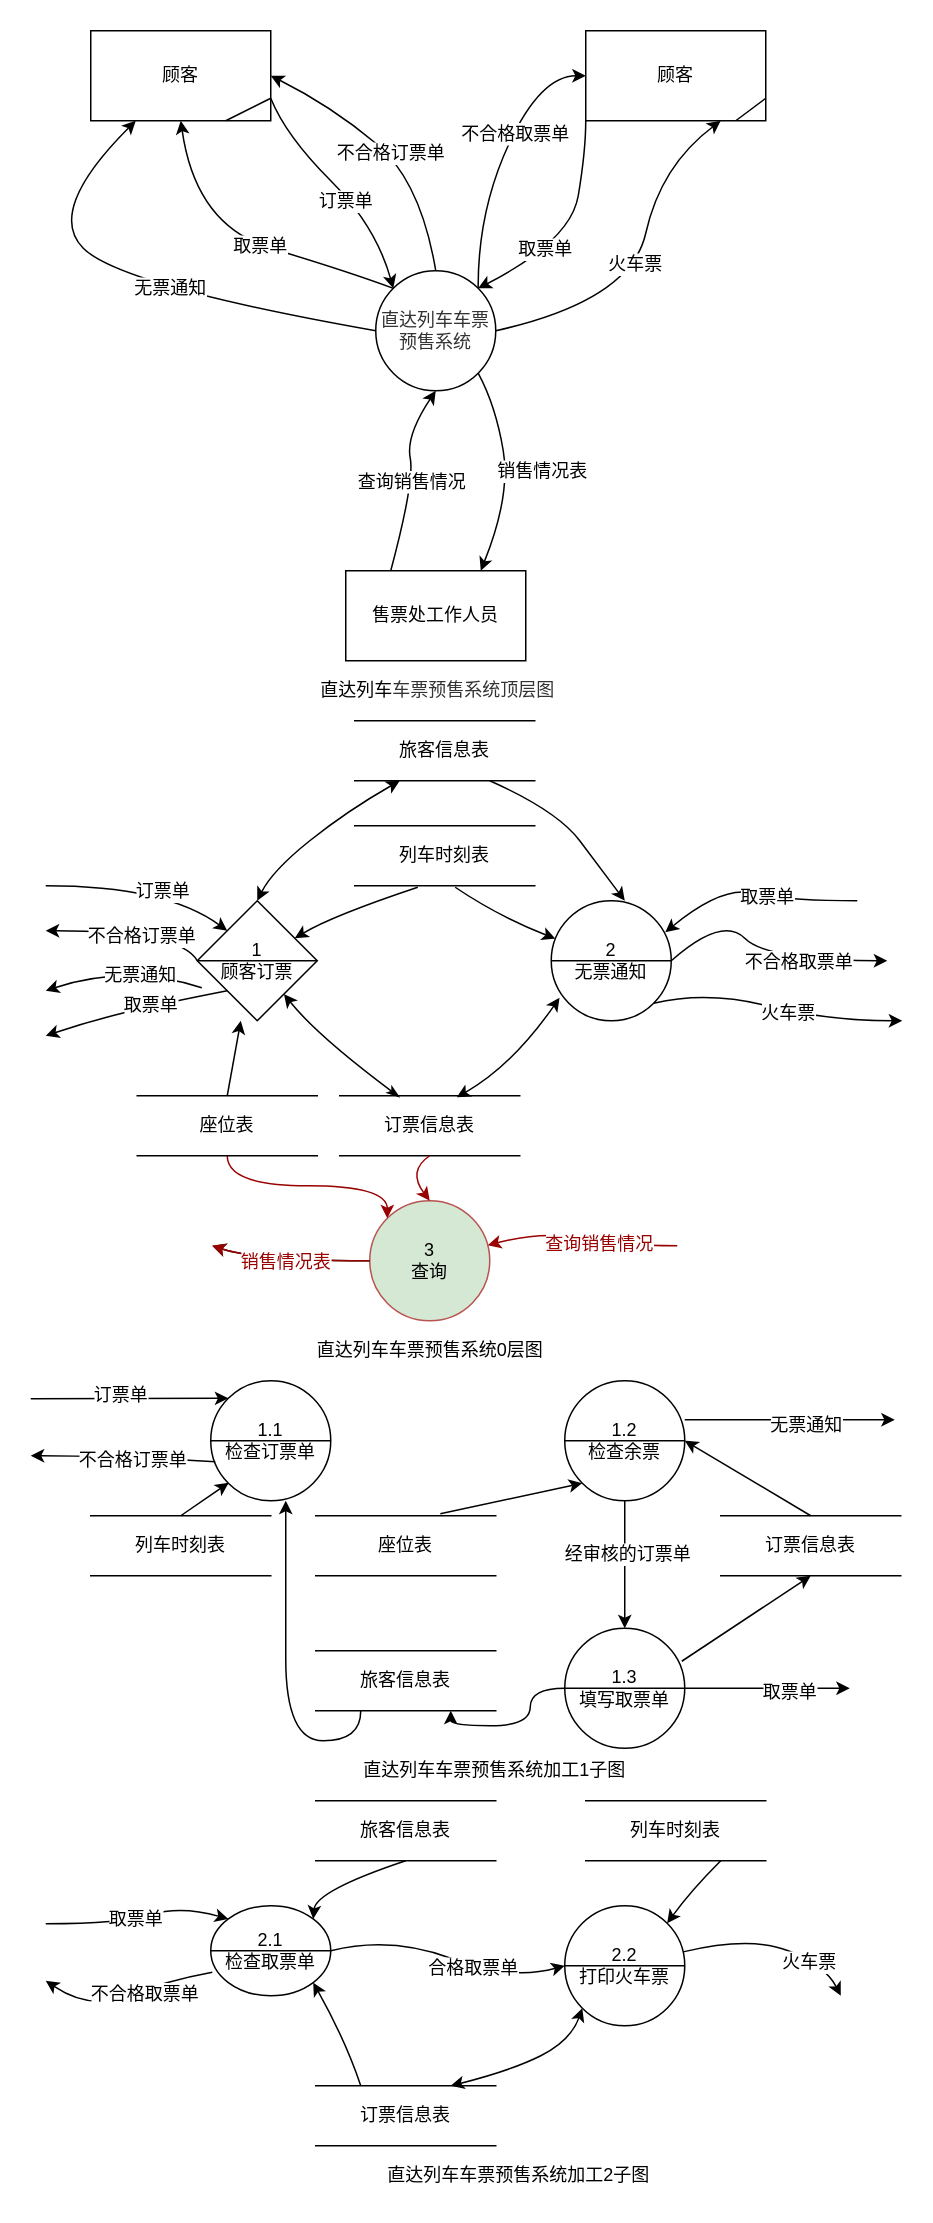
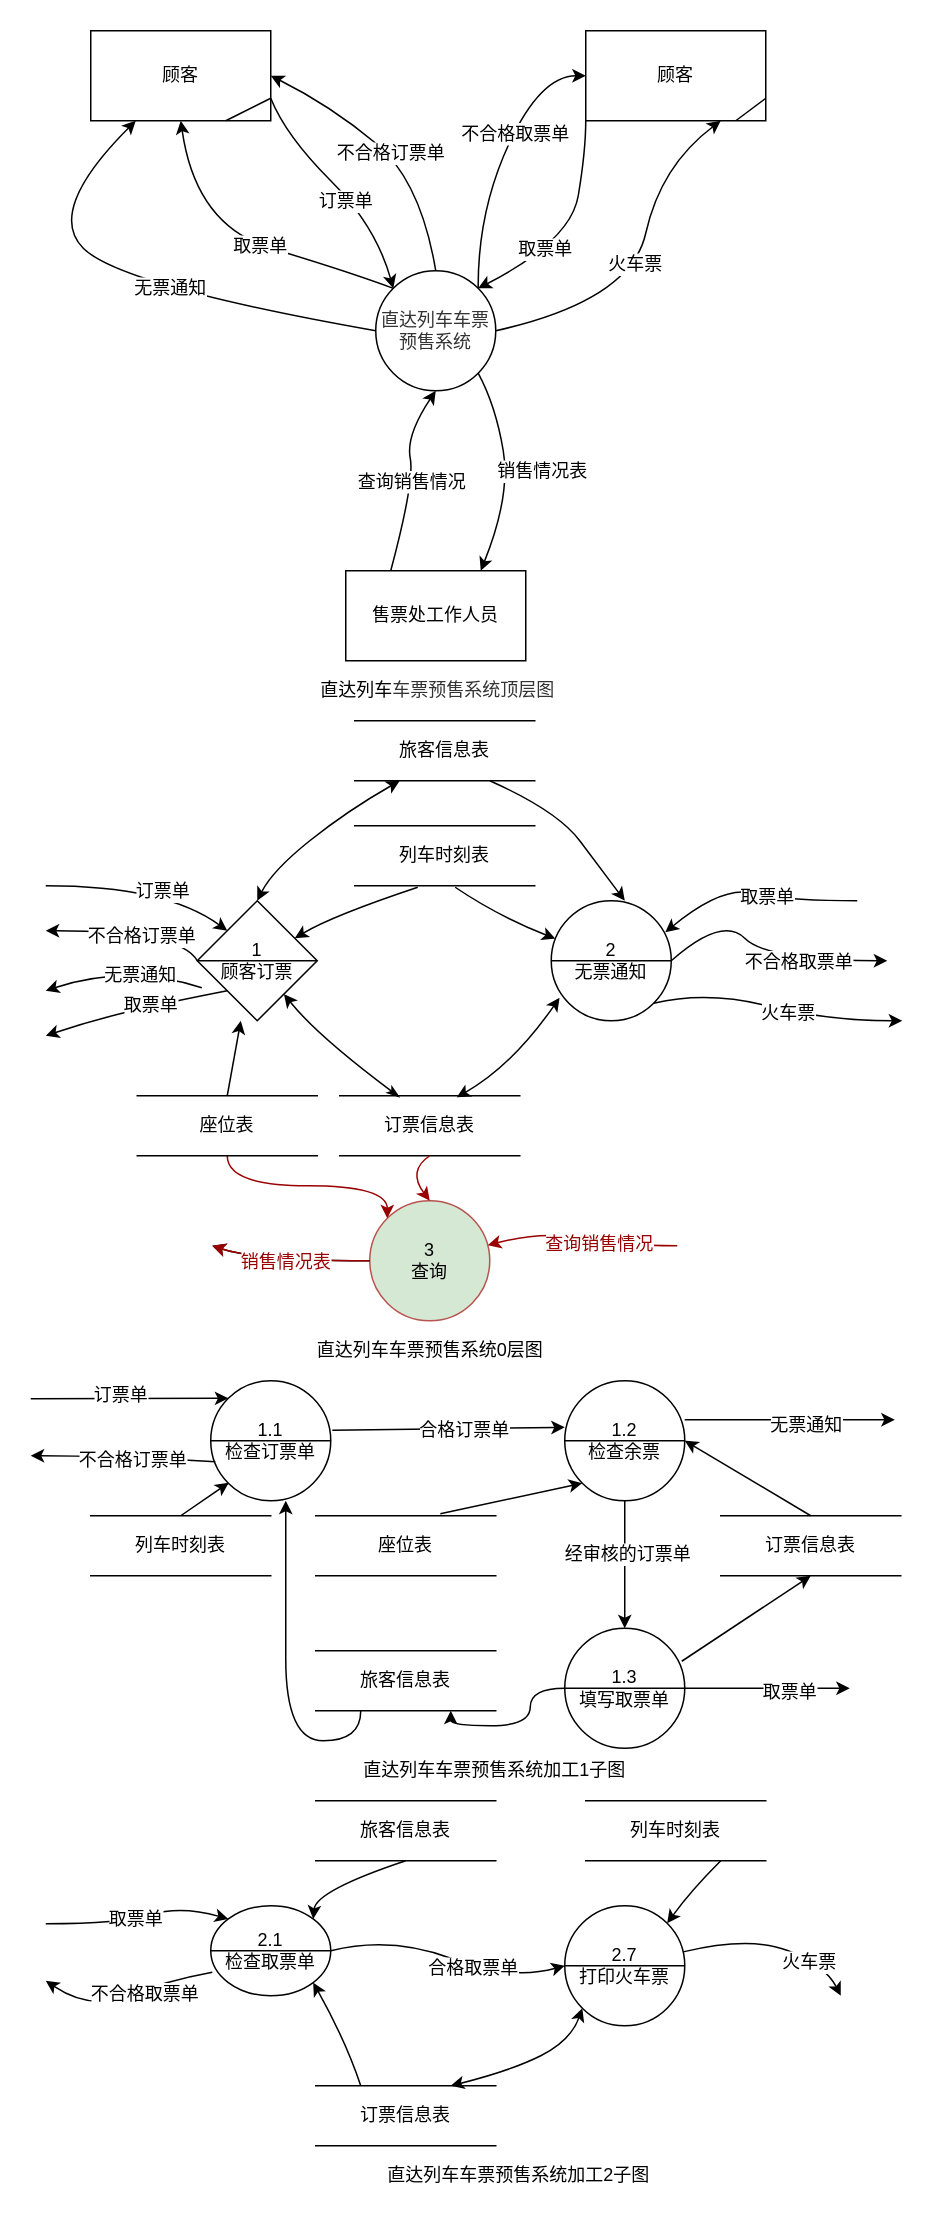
none -> (444, 1429)
(625, 1966) -> (625, 1966)
